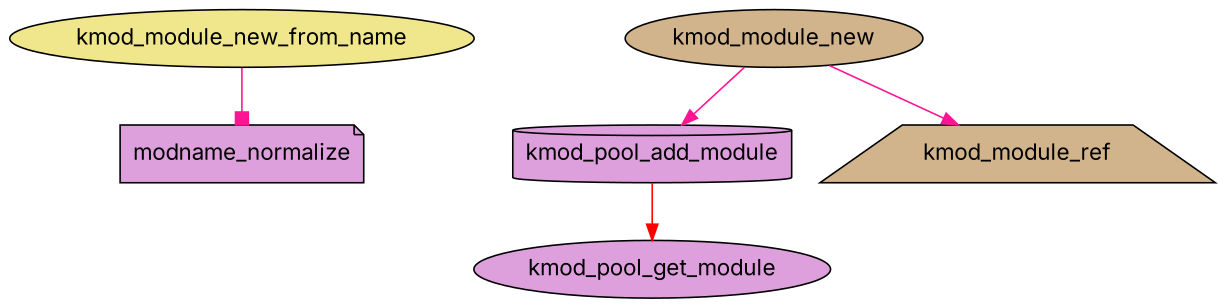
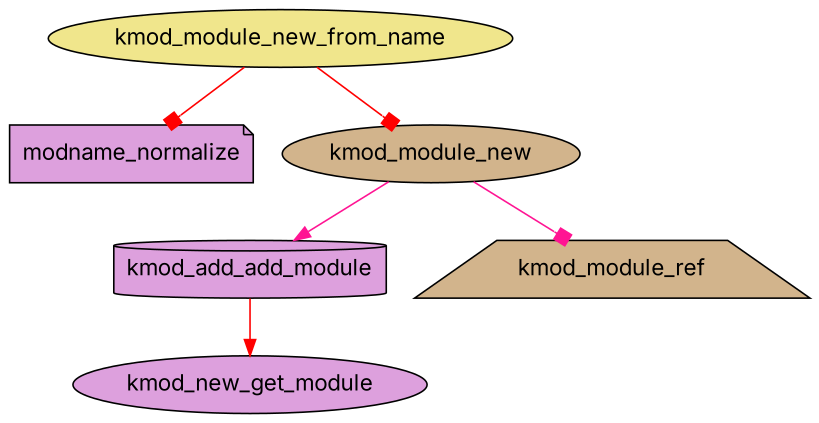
(242, 88) -> (213, 91)
none -> (350, 91)
(886, 92) -> (514, 207)
(652, 154) -> (250, 269)
(652, 269) -> (250, 385)
